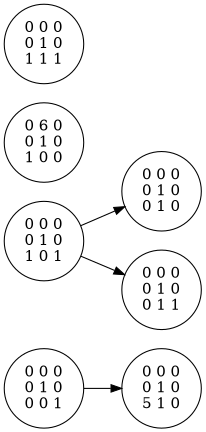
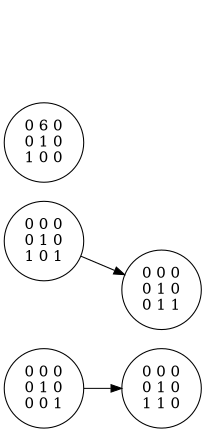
(44, 44) -> none
(162, 191) -> none
(162, 388) -> (162, 388)
